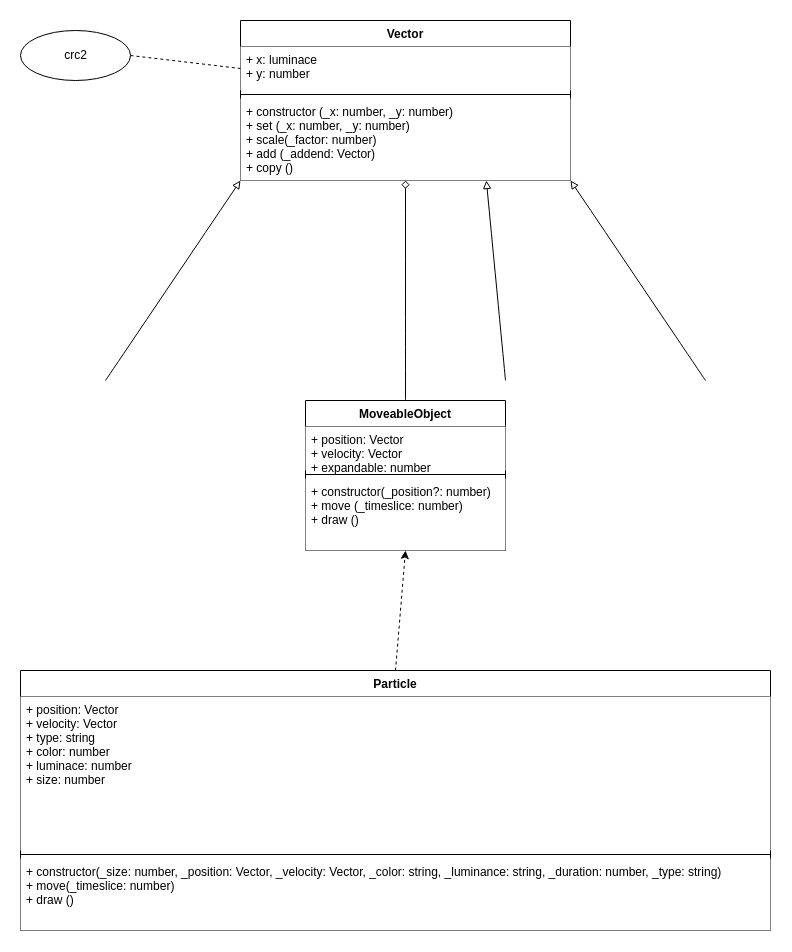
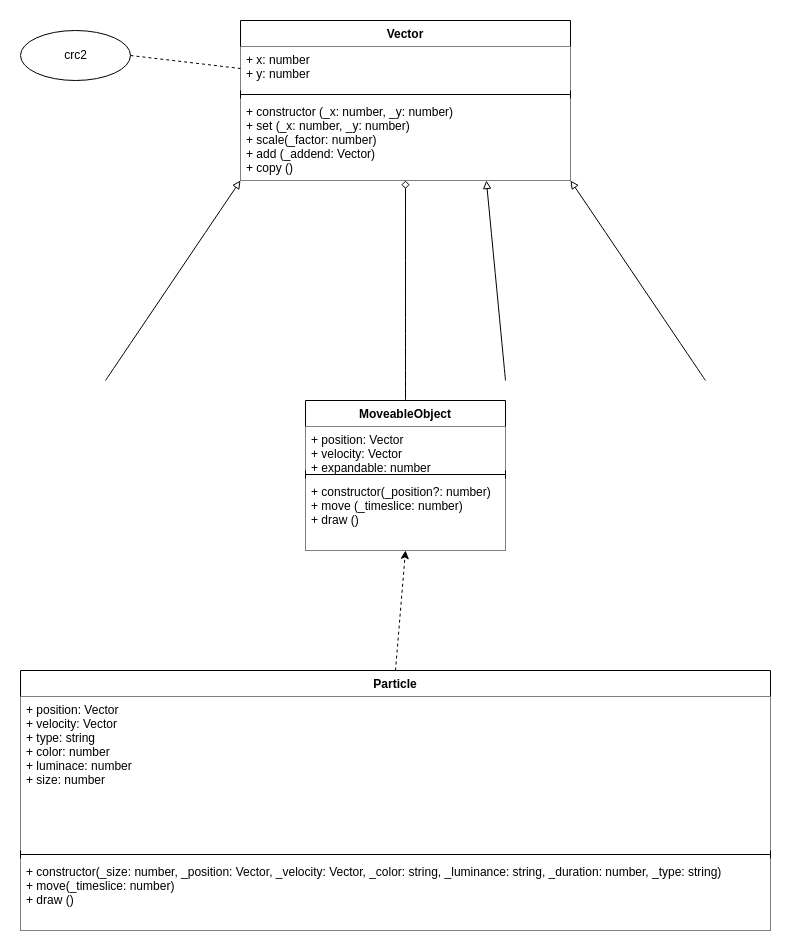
(282, 60) -> (278, 60)
